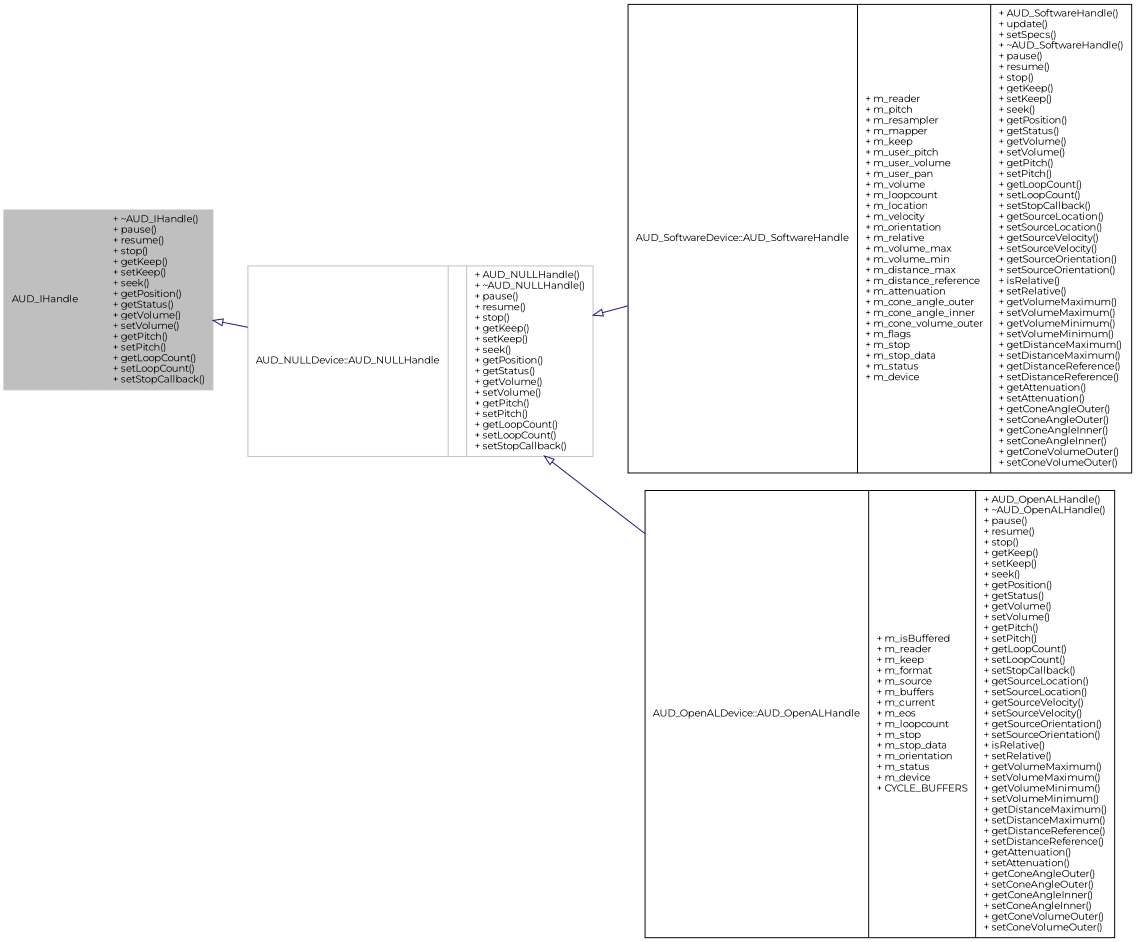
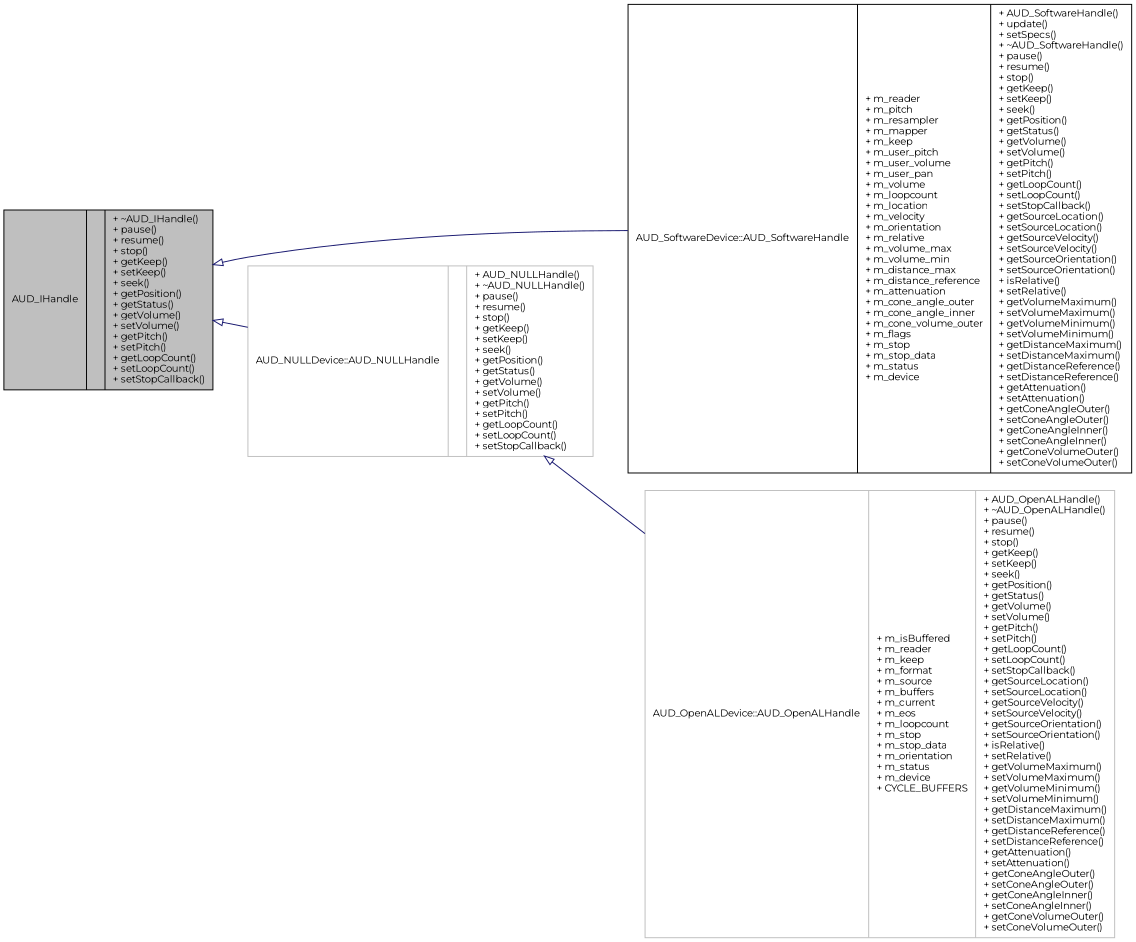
(108, 300) -> (108, 300)
(615, 309) -> (424, 237)
(880, 714) -> (880, 714)
